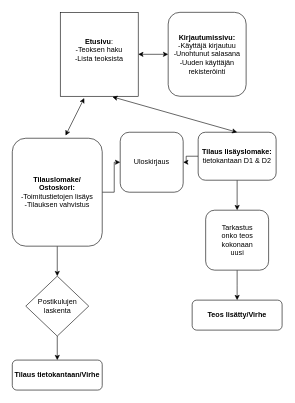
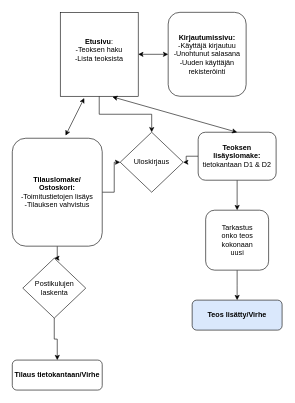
none -> (151, 114)
(237, 156) -> (237, 156)
(152, 162) -> (152, 162)
(57, 306) -> (54, 288)
(237, 315) -> (237, 315)
